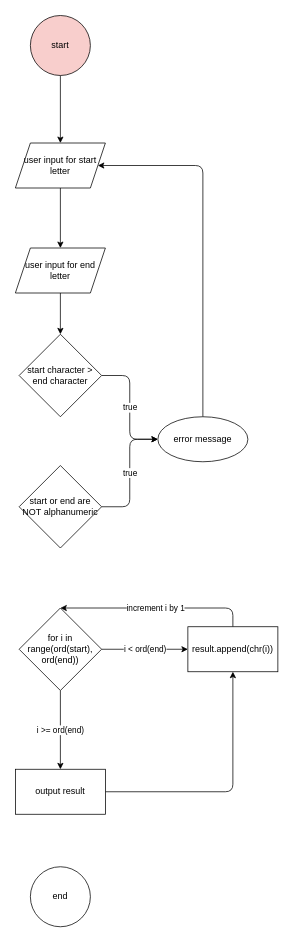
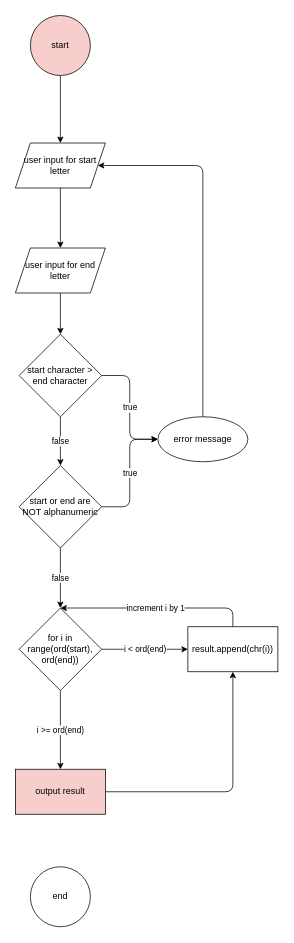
none -> (60, 438)
none -> (60, 575)
(60, 792) -> (60, 792)
